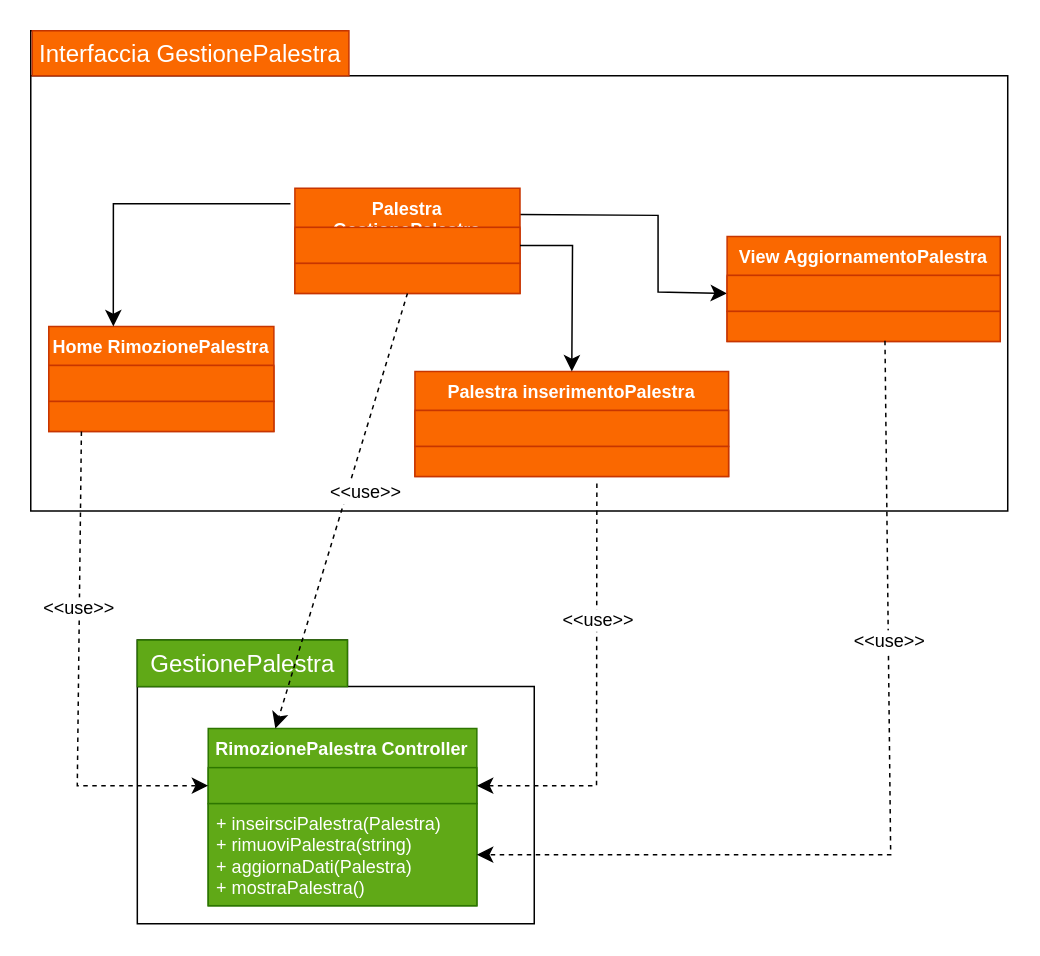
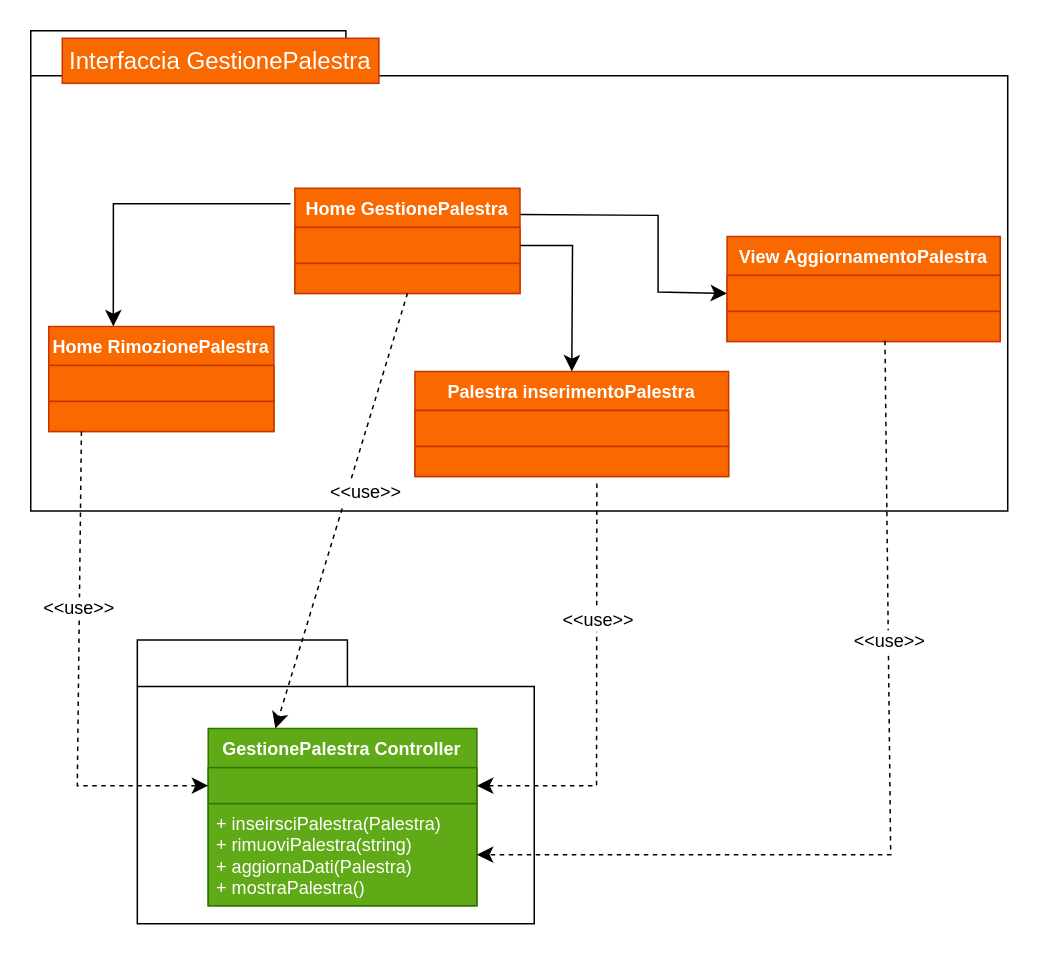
(191, 53) -> (221, 61)
(407, 220) -> (407, 210)
(242, 663) -> none
(342, 750) -> (342, 750)
